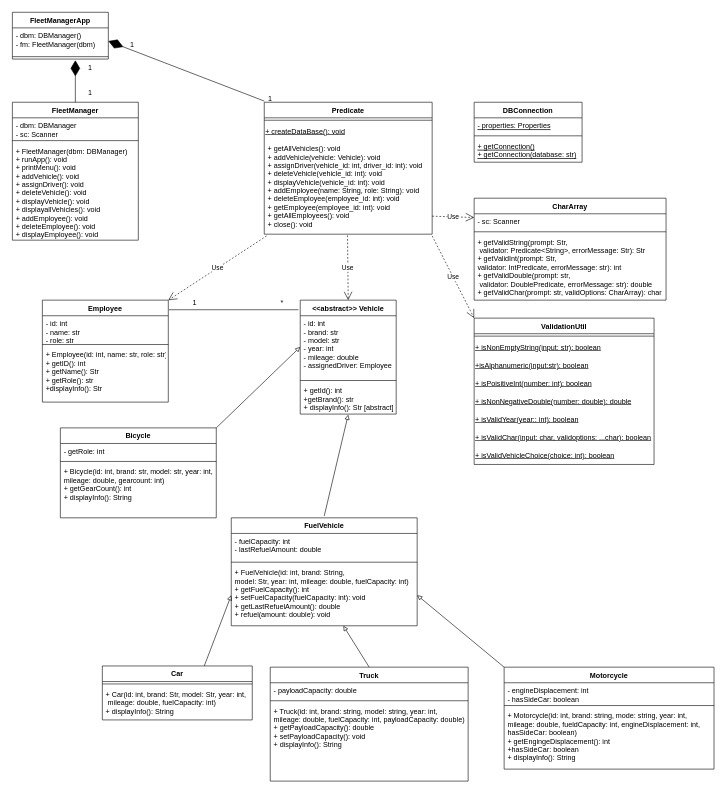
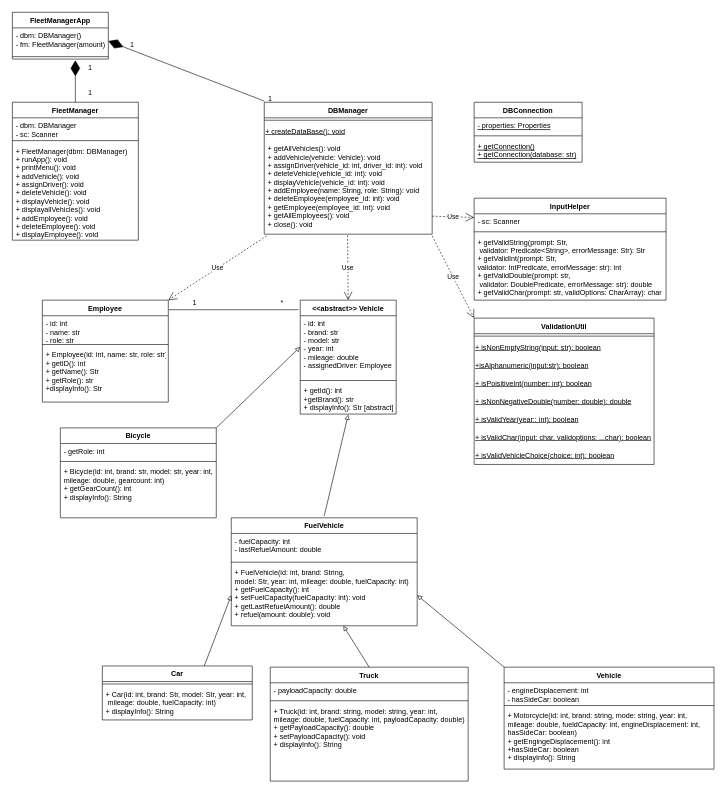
(49, 36) -> (49, 36)
(348, 110) -> (348, 110)
(570, 206) -> (570, 206)
(609, 676) -> (609, 676)
